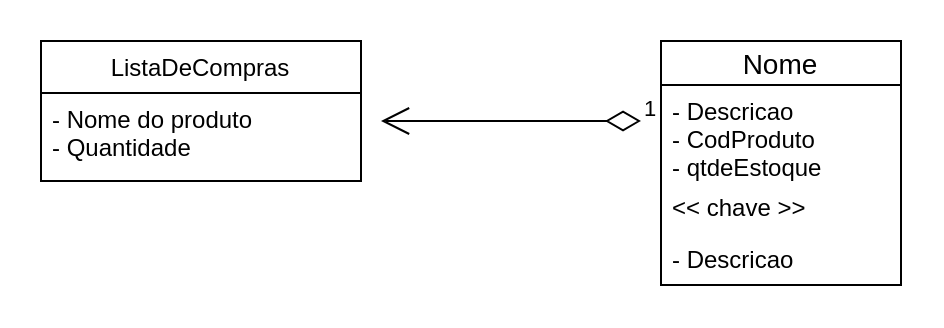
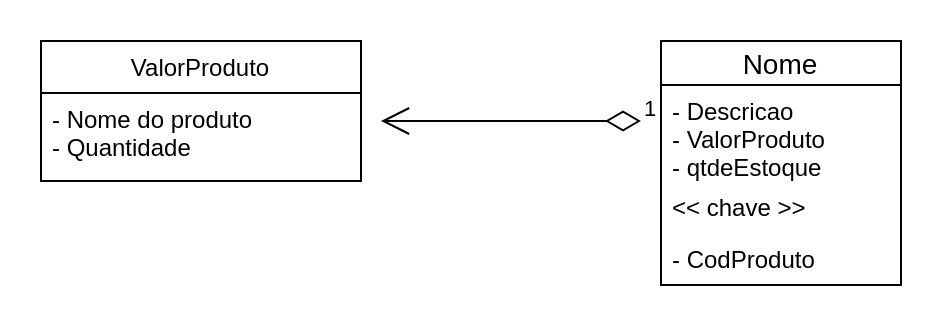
(200, 68) -> (200, 68)
(740, 112) -> (740, 112)
(740, 260) -> (750, 260)
